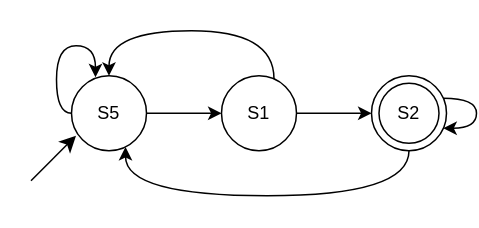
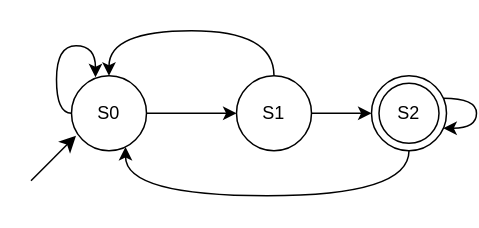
(109, 113) -> (109, 113)
(259, 113) -> (274, 113)
